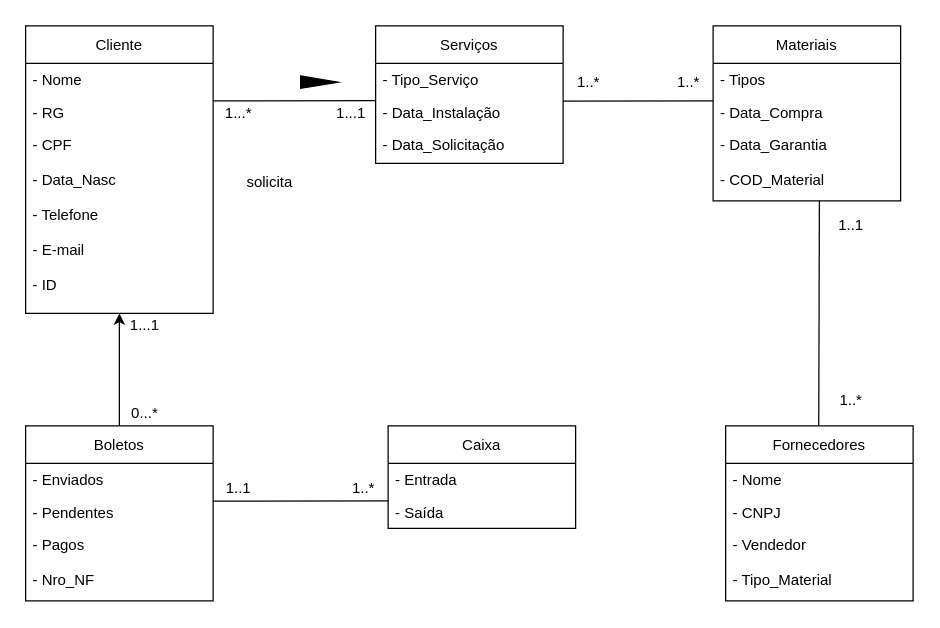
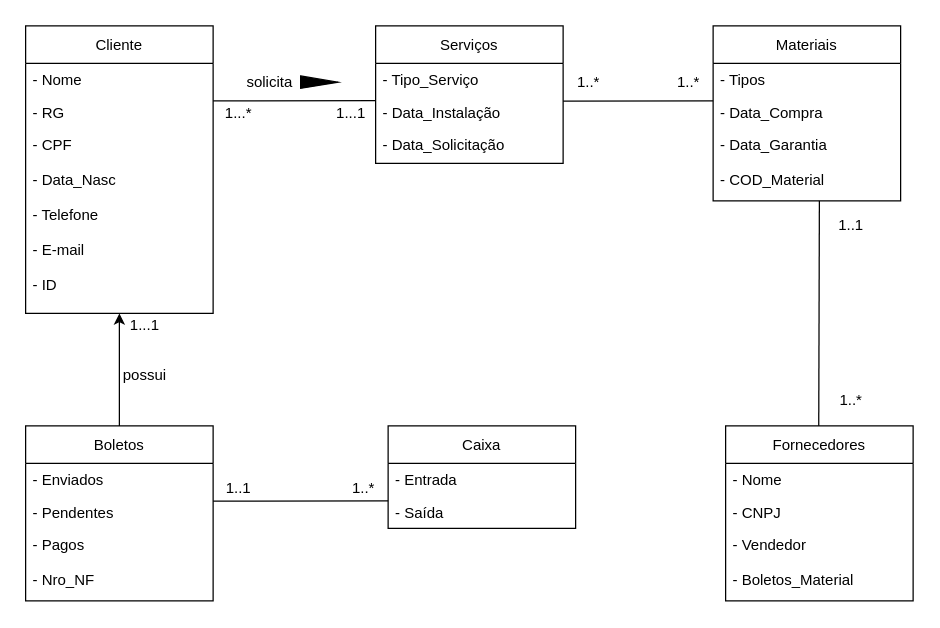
(269, 182) -> (269, 82)
none -> (144, 376)
(144, 413) -> none
(773, 545) -> (773, 545)
